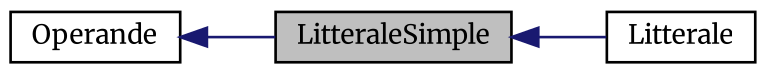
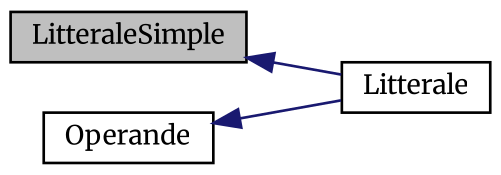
(241, 37) -> (290, 109)
